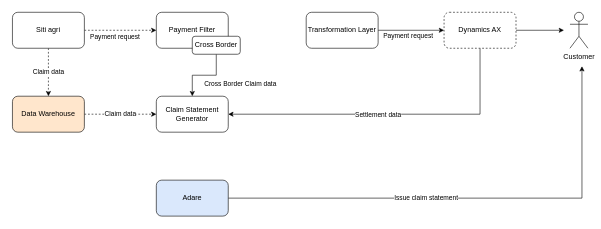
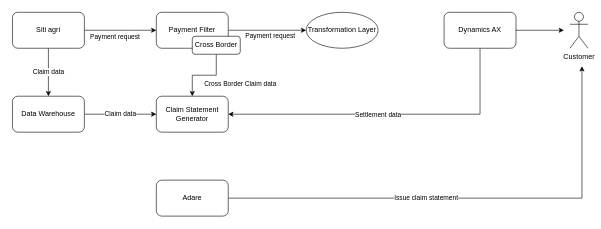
(118, 30) -> (118, 30)
none -> (300, 30)
(342, 30) -> (342, 30)
(438, 30) -> none
(480, 30) -> (480, 30)
(48, 67) -> (48, 67)
(48, 114) -> (48, 114)
(93, 114) -> (93, 114)
(192, 198) -> (192, 198)
